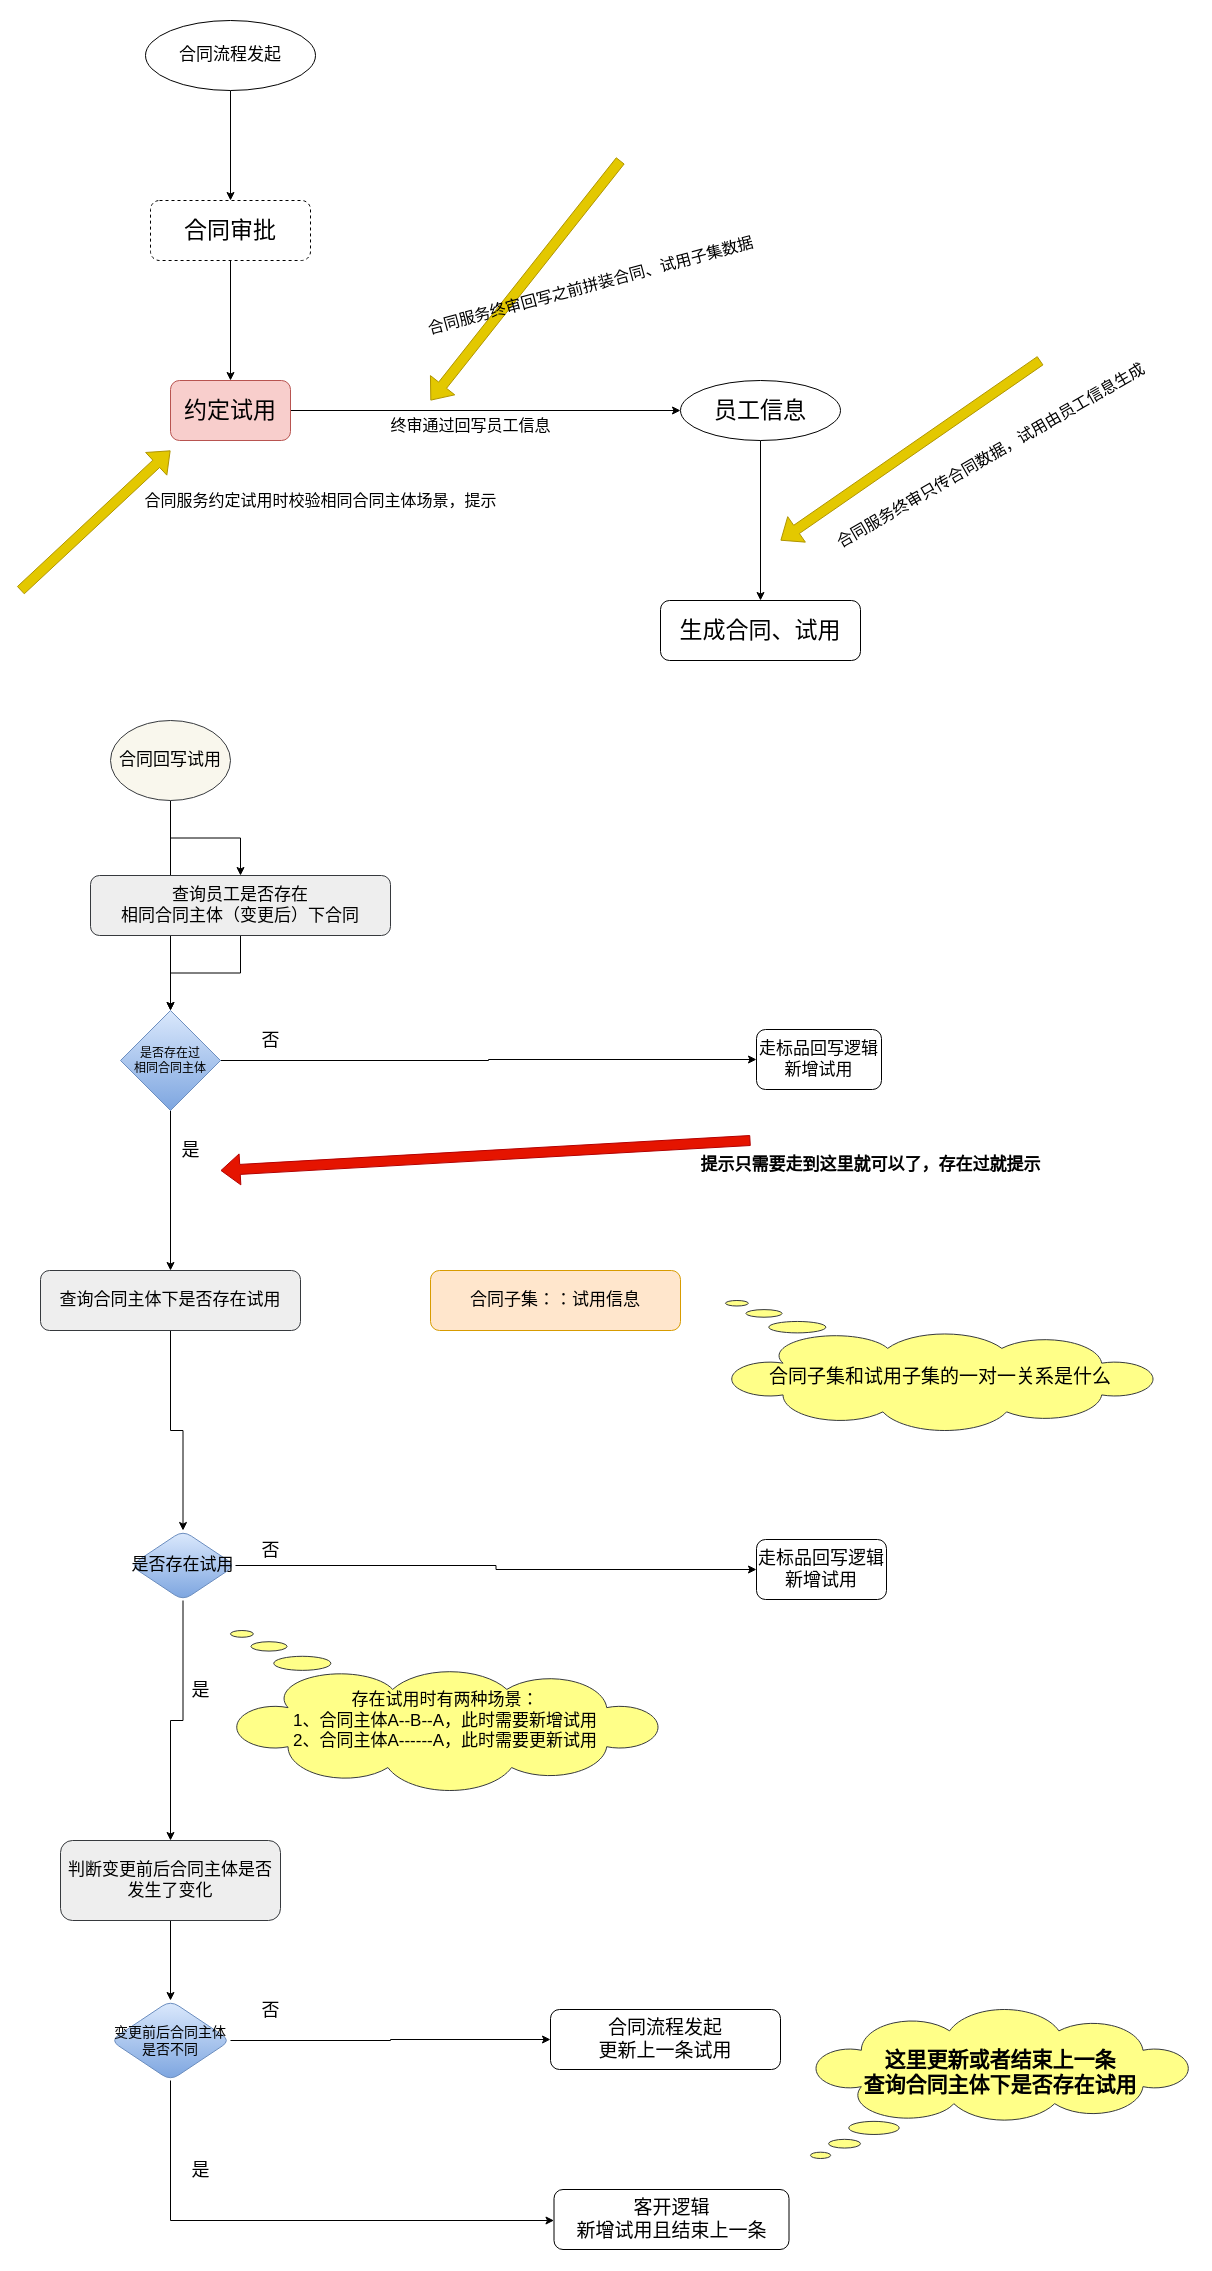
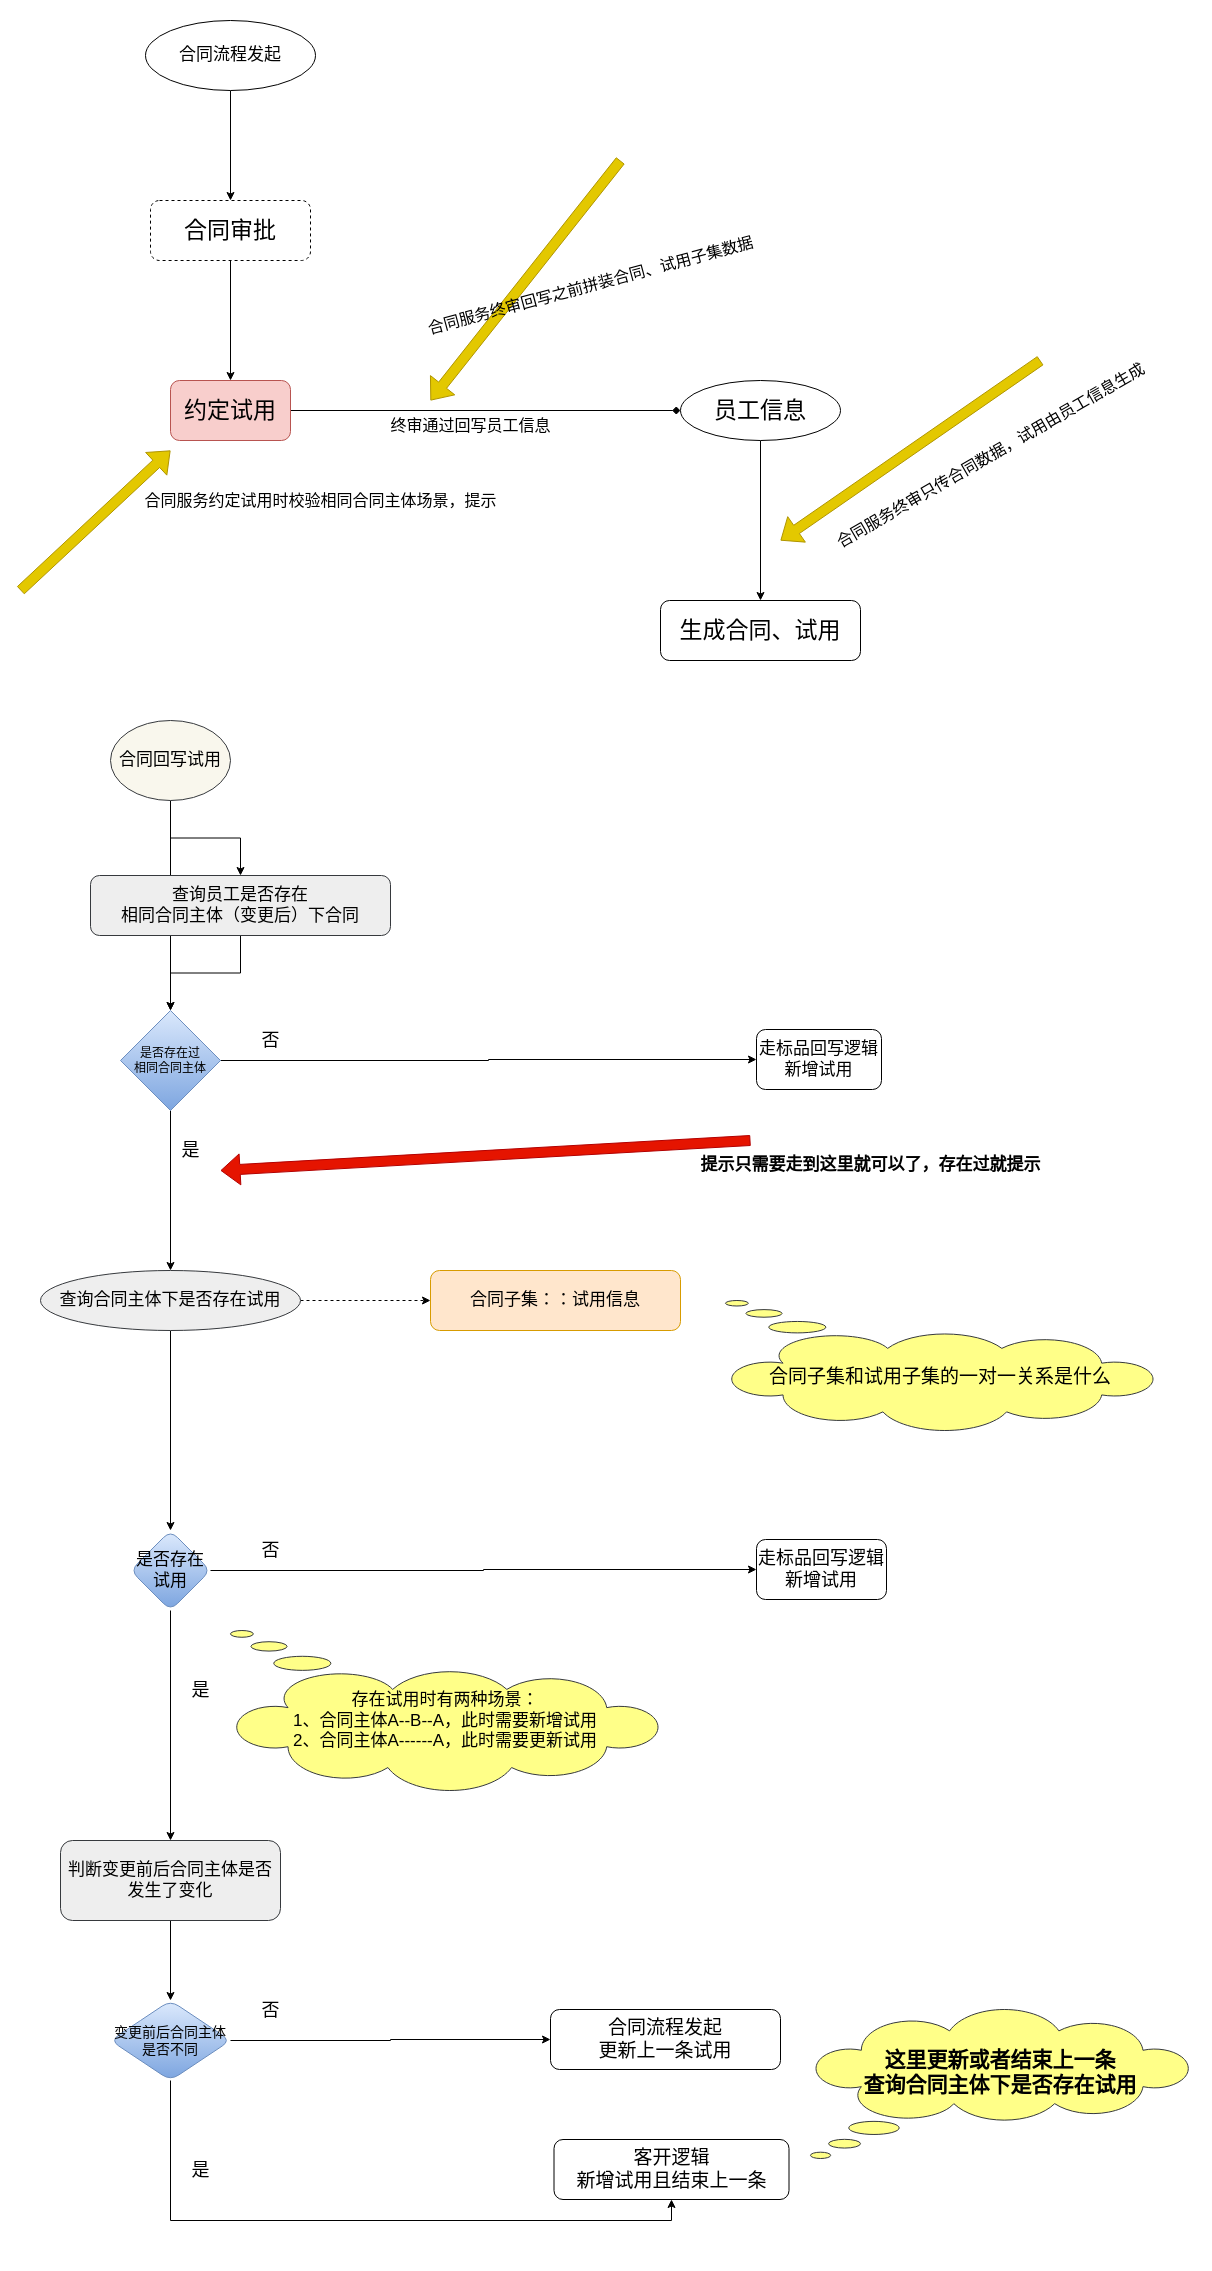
(672, 411) -> (672, 411)
(171, 1301) -> (171, 1301)
none -> (362, 1301)
(183, 1566) -> (171, 1571)
(672, 2220) -> (672, 2170)
